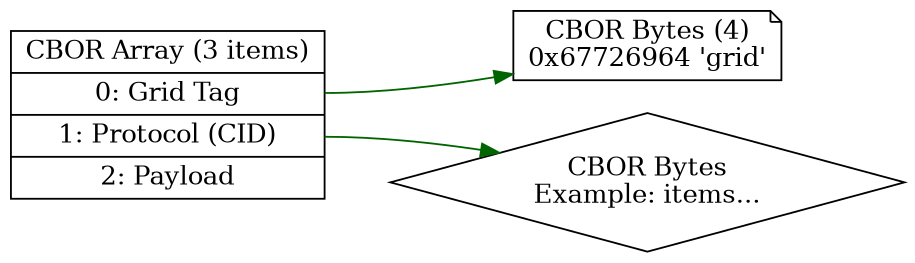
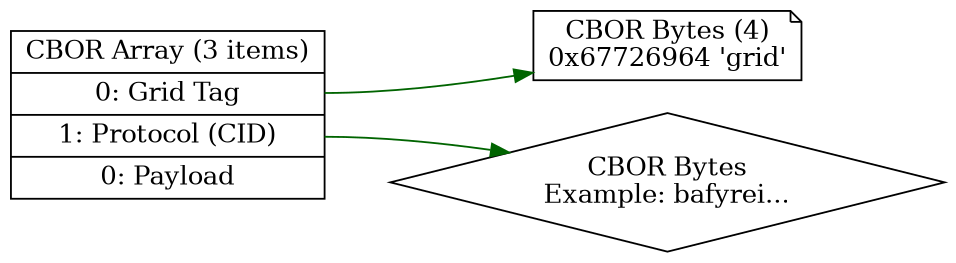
(168, 177) -> (168, 177)
(647, 182) -> (667, 182)
